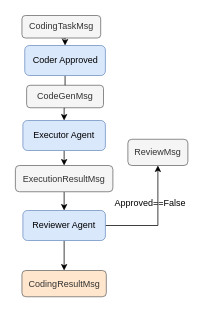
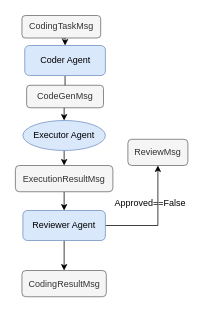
(66, 60) -> (66, 60)
(64, 135) -> (64, 135)
(64, 284) -> (64, 284)
